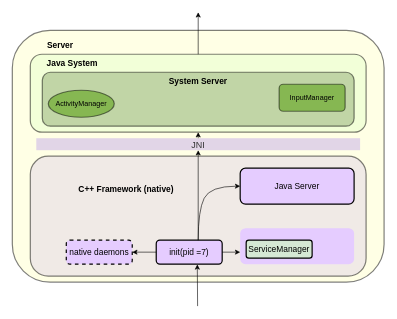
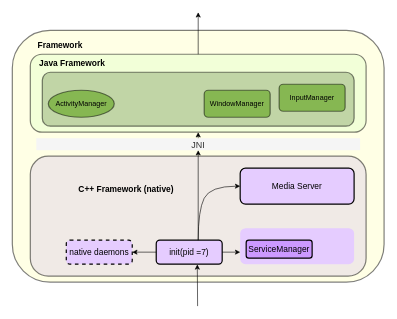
(60, 45) -> (60, 45)
(72, 63) -> (72, 63)
(198, 81) -> none
none -> (237, 104)
(198, 144) -> (198, 144)
(297, 186) -> (297, 186)
(279, 249) -> (279, 249)
